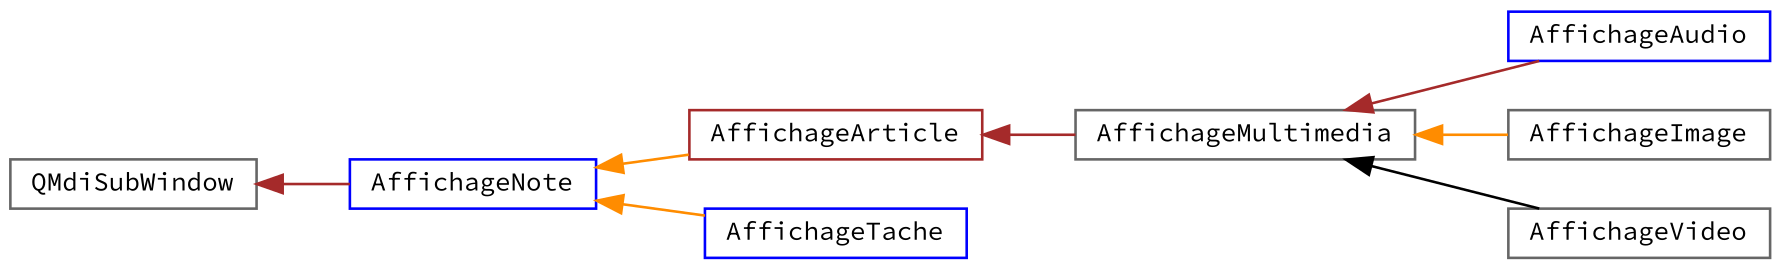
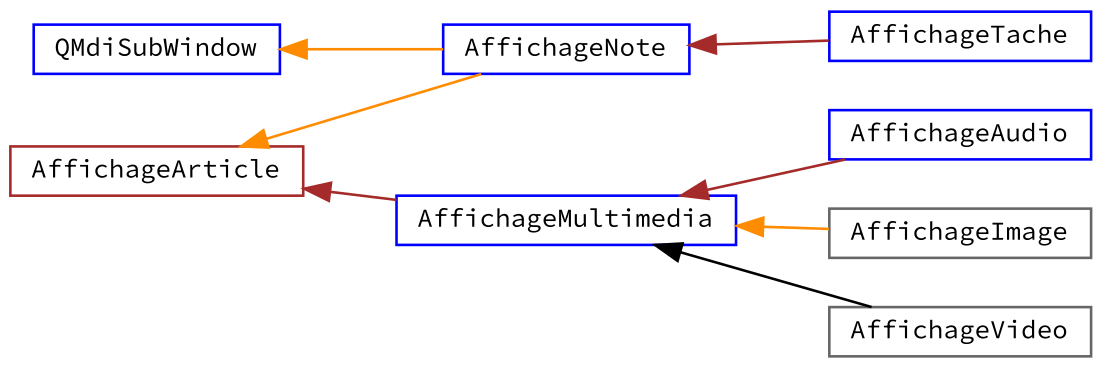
(1245, 135) -> (566, 220)
(656, 159) -> (374, 106)
(133, 184) -> (157, 49)
(316, 184) -> (376, 49)
(664, 210) -> (772, 42)
